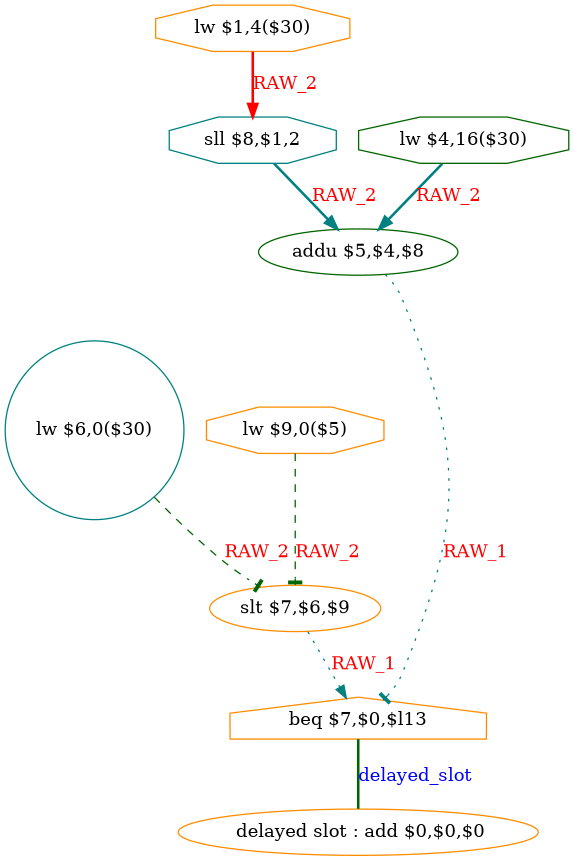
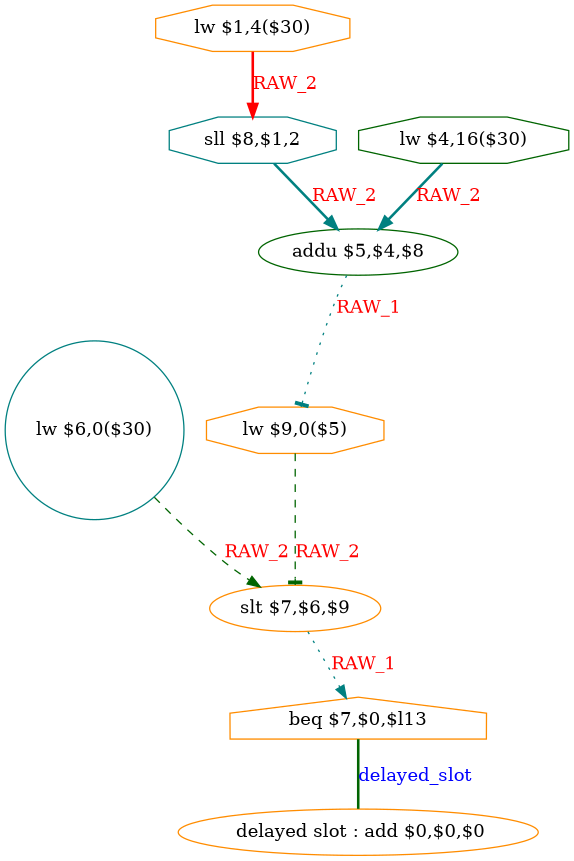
(449, 485) -> (322, 337)
(200, 541) -> (200, 541)
